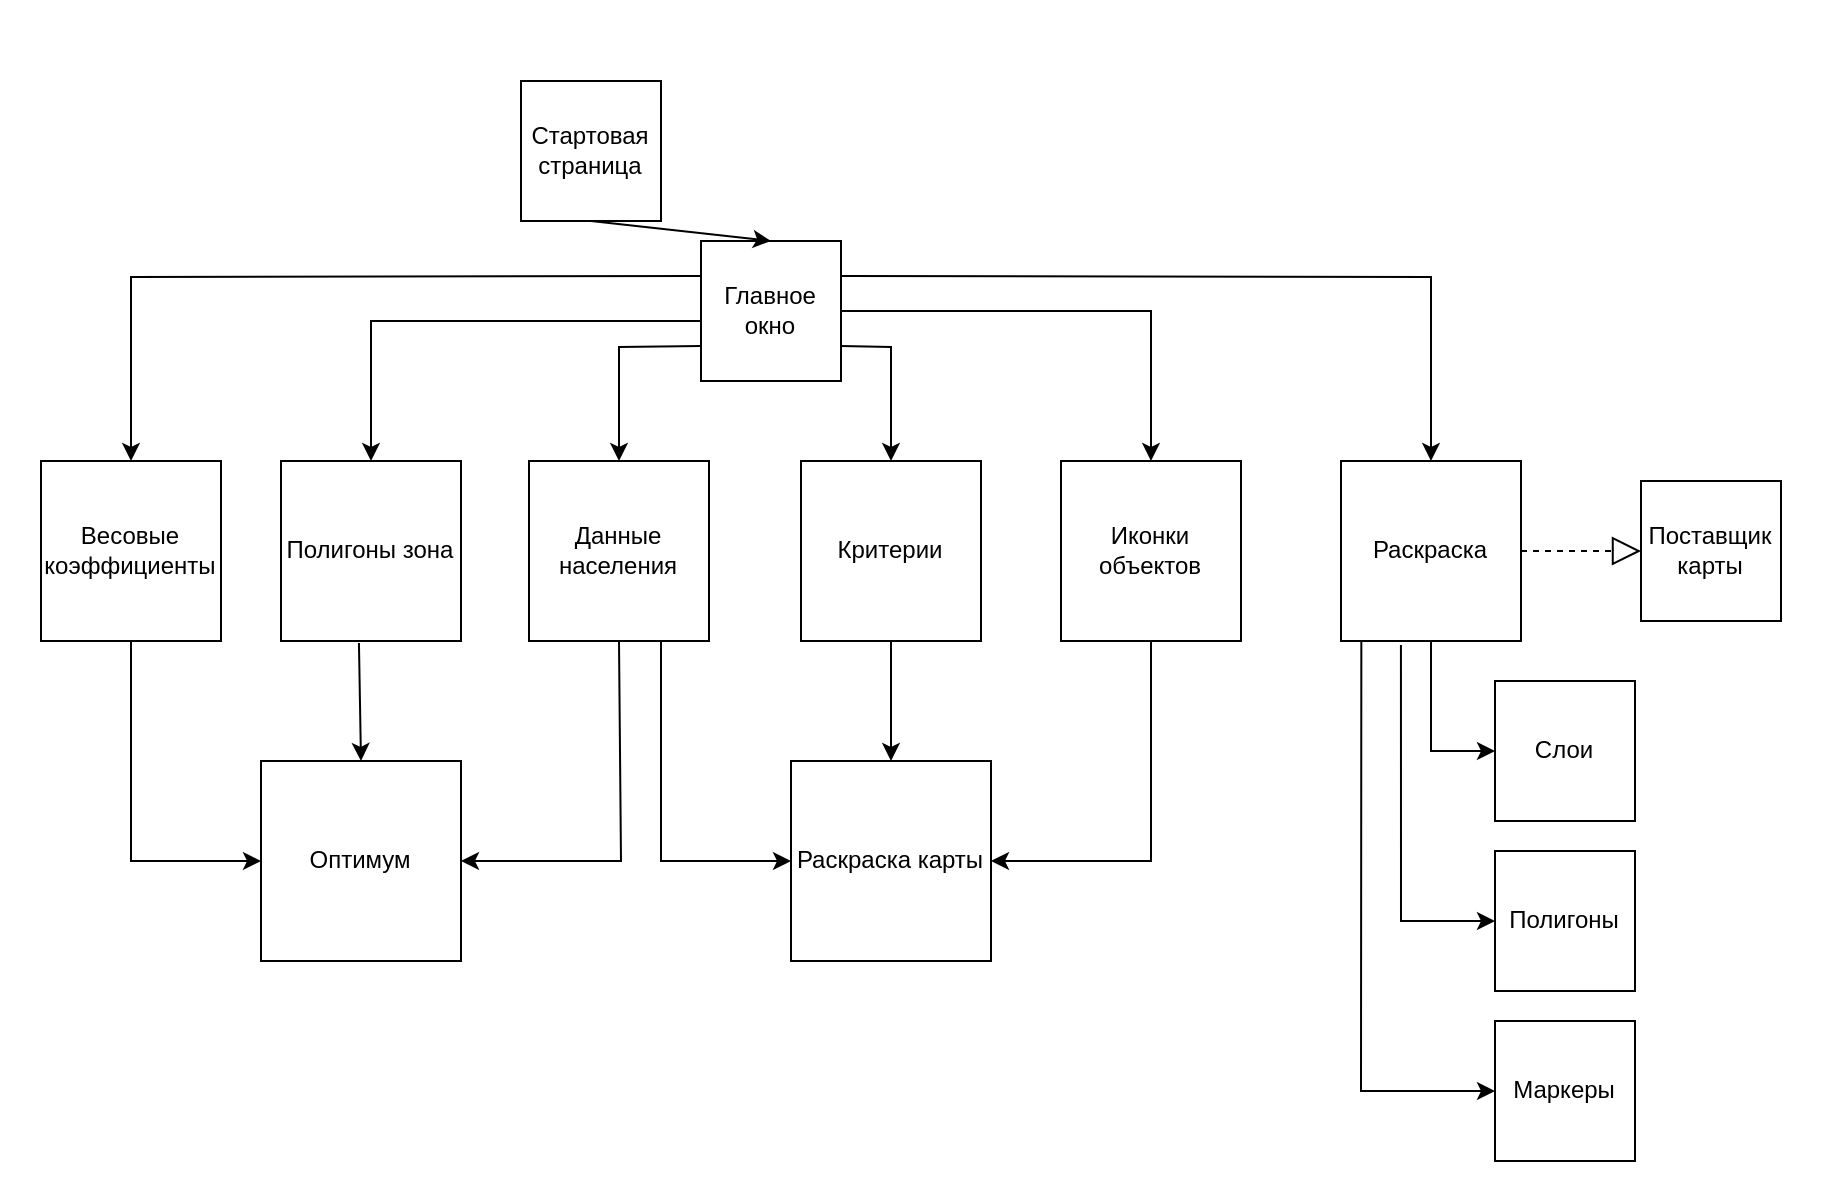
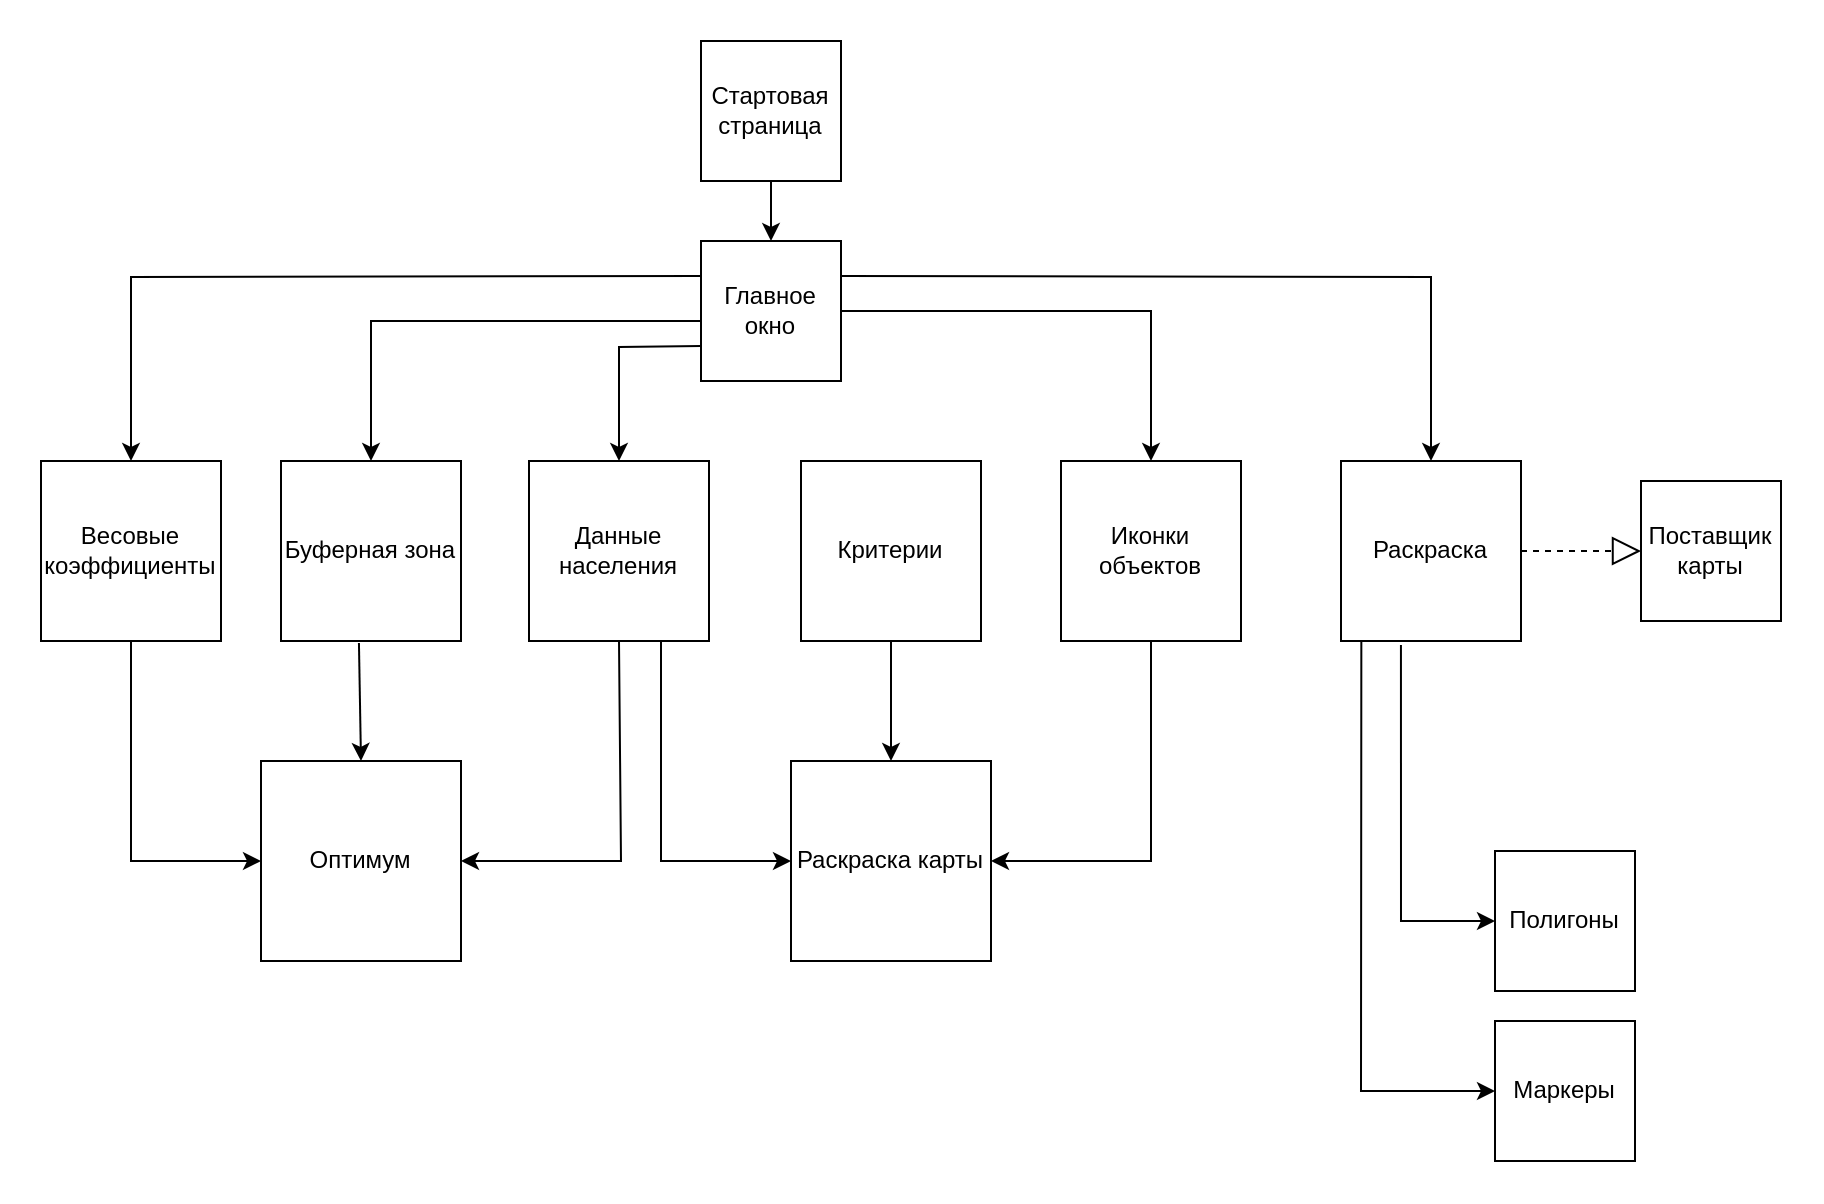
(591, 151) -> (771, 111)
(891, 372) -> none
(371, 551) -> (371, 551)
(1431, 721) -> none
(1565, 751) -> none
